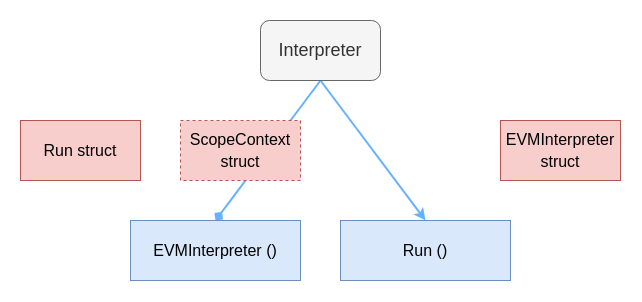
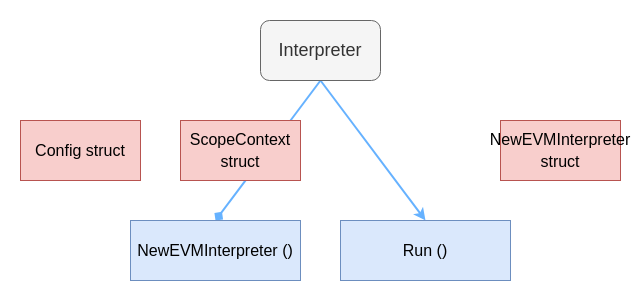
(81, 151) -> (81, 151)
(241, 151) -> (241, 151)
(561, 151) -> (561, 151)
(216, 251) -> (216, 251)
